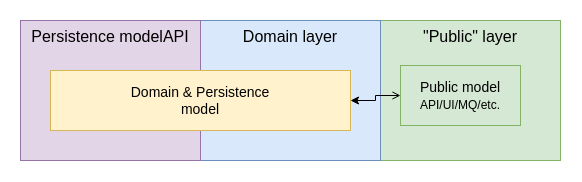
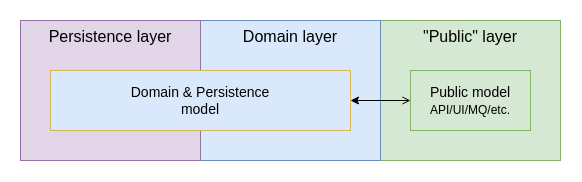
(111, 37) -> (111, 37)
(461, 96) -> (471, 101)
(201, 101) -> (201, 101)
